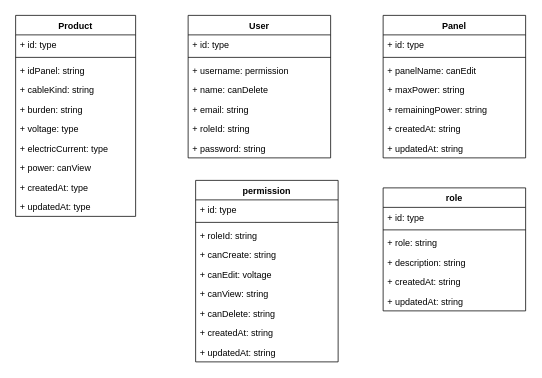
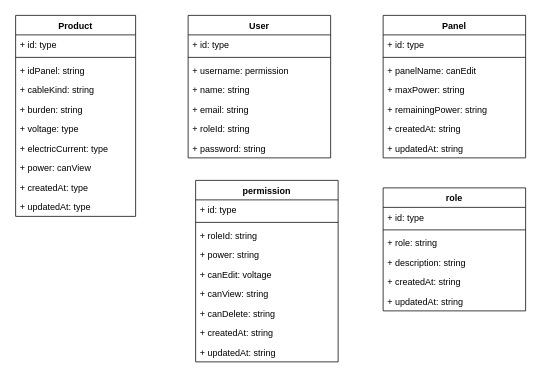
(230, 90) -> (223, 90)
(243, 255) -> (233, 255)
